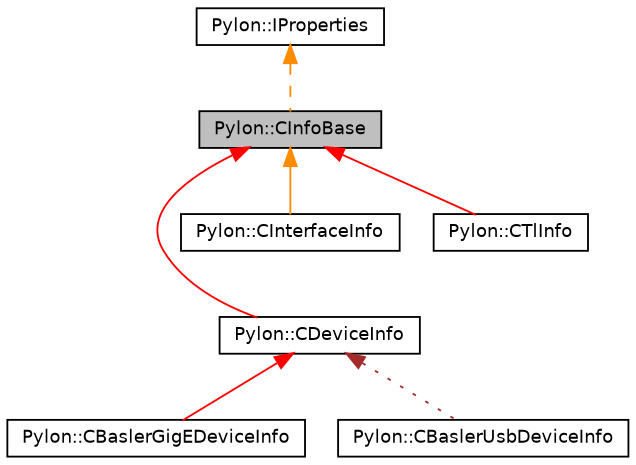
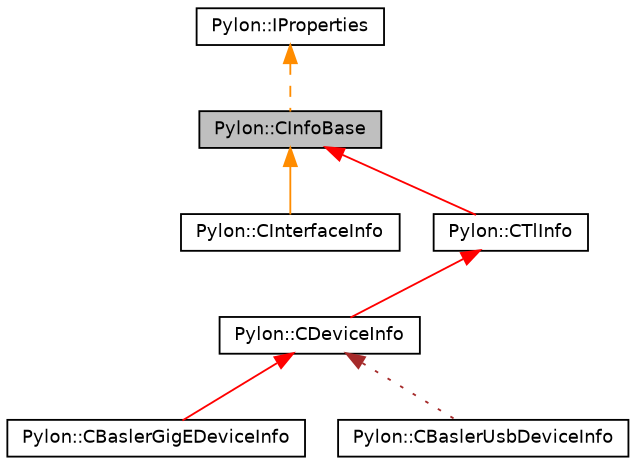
(161, 244) -> (407, 288)
